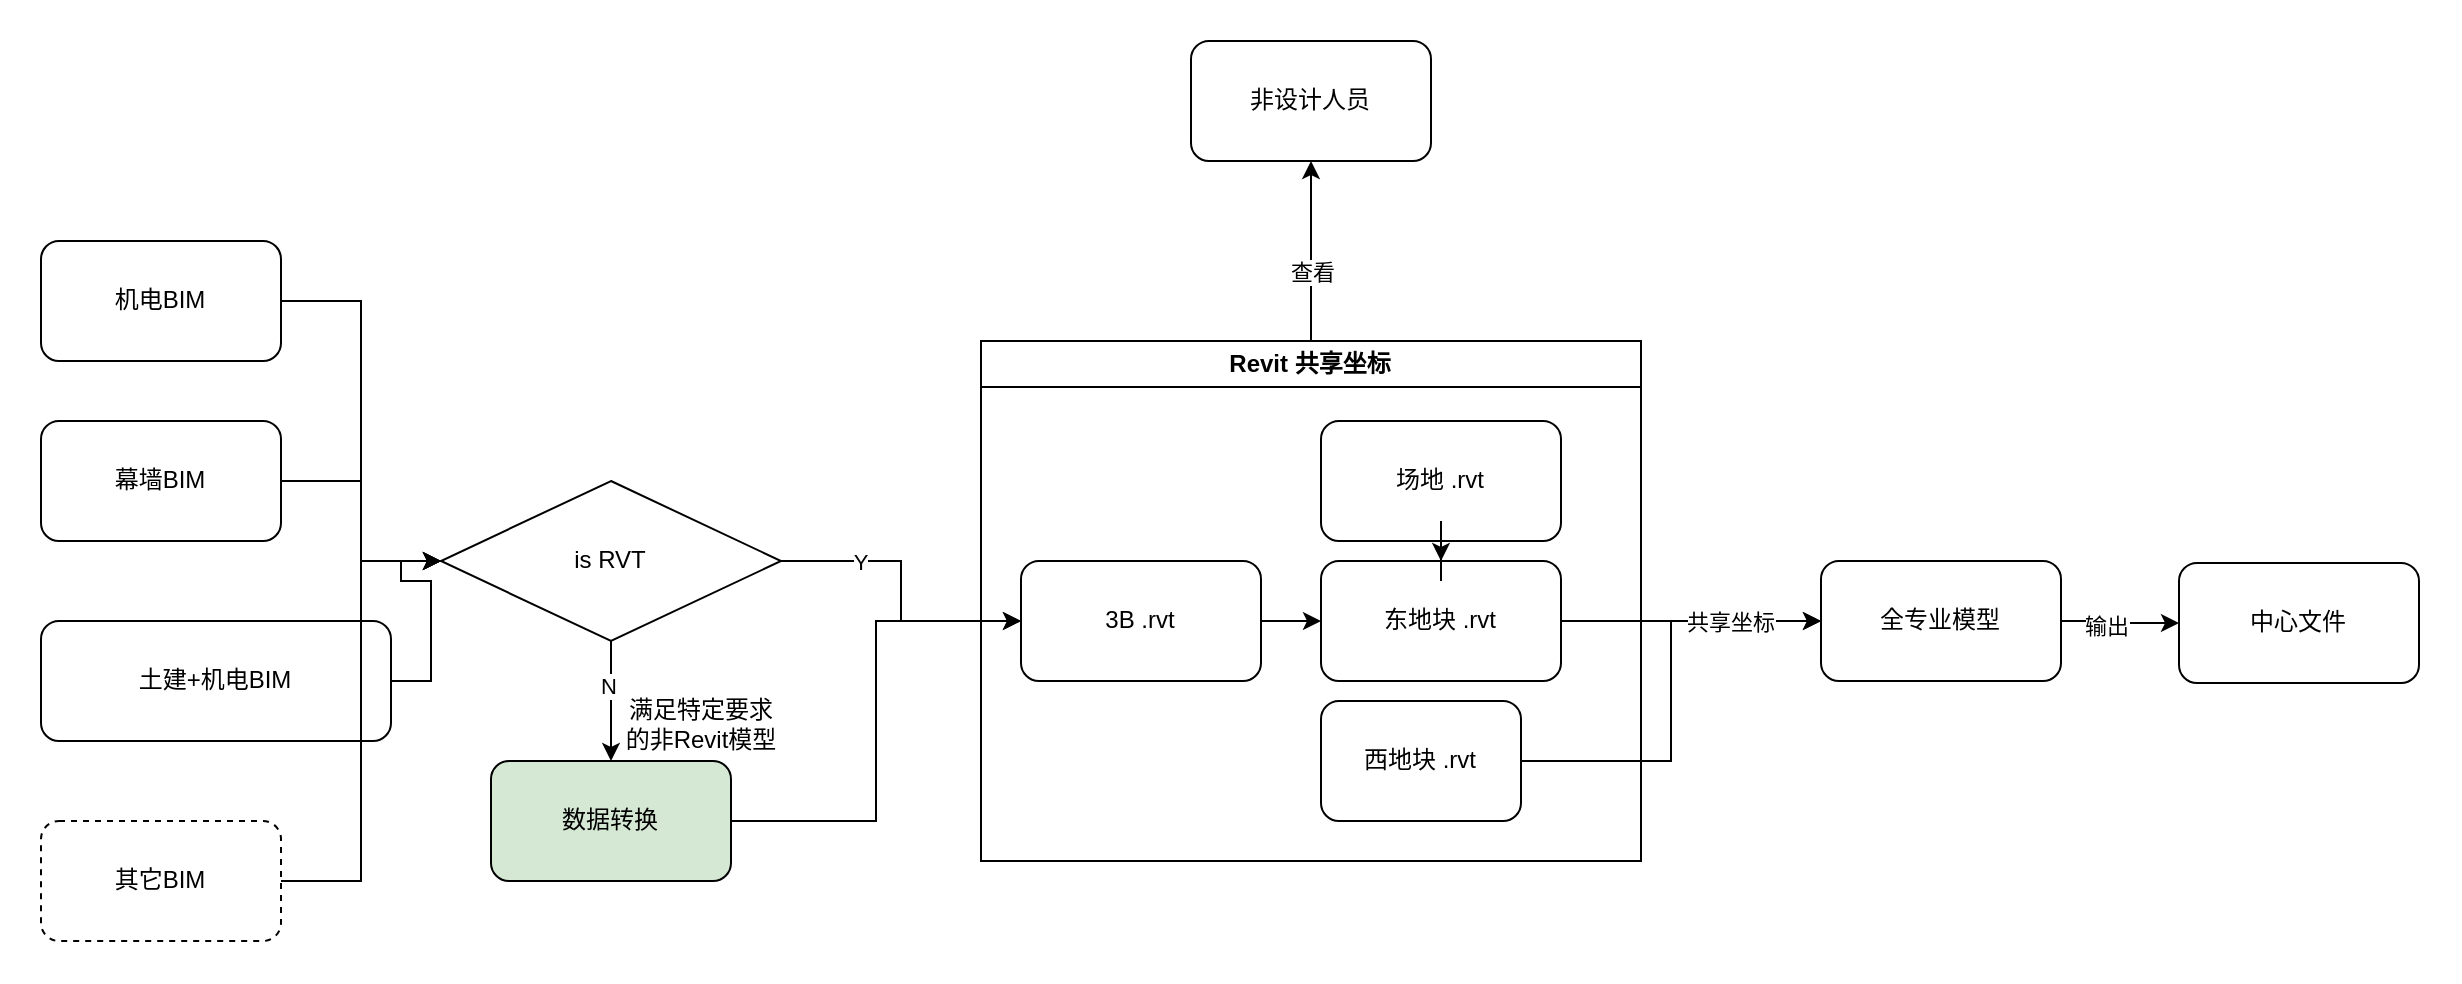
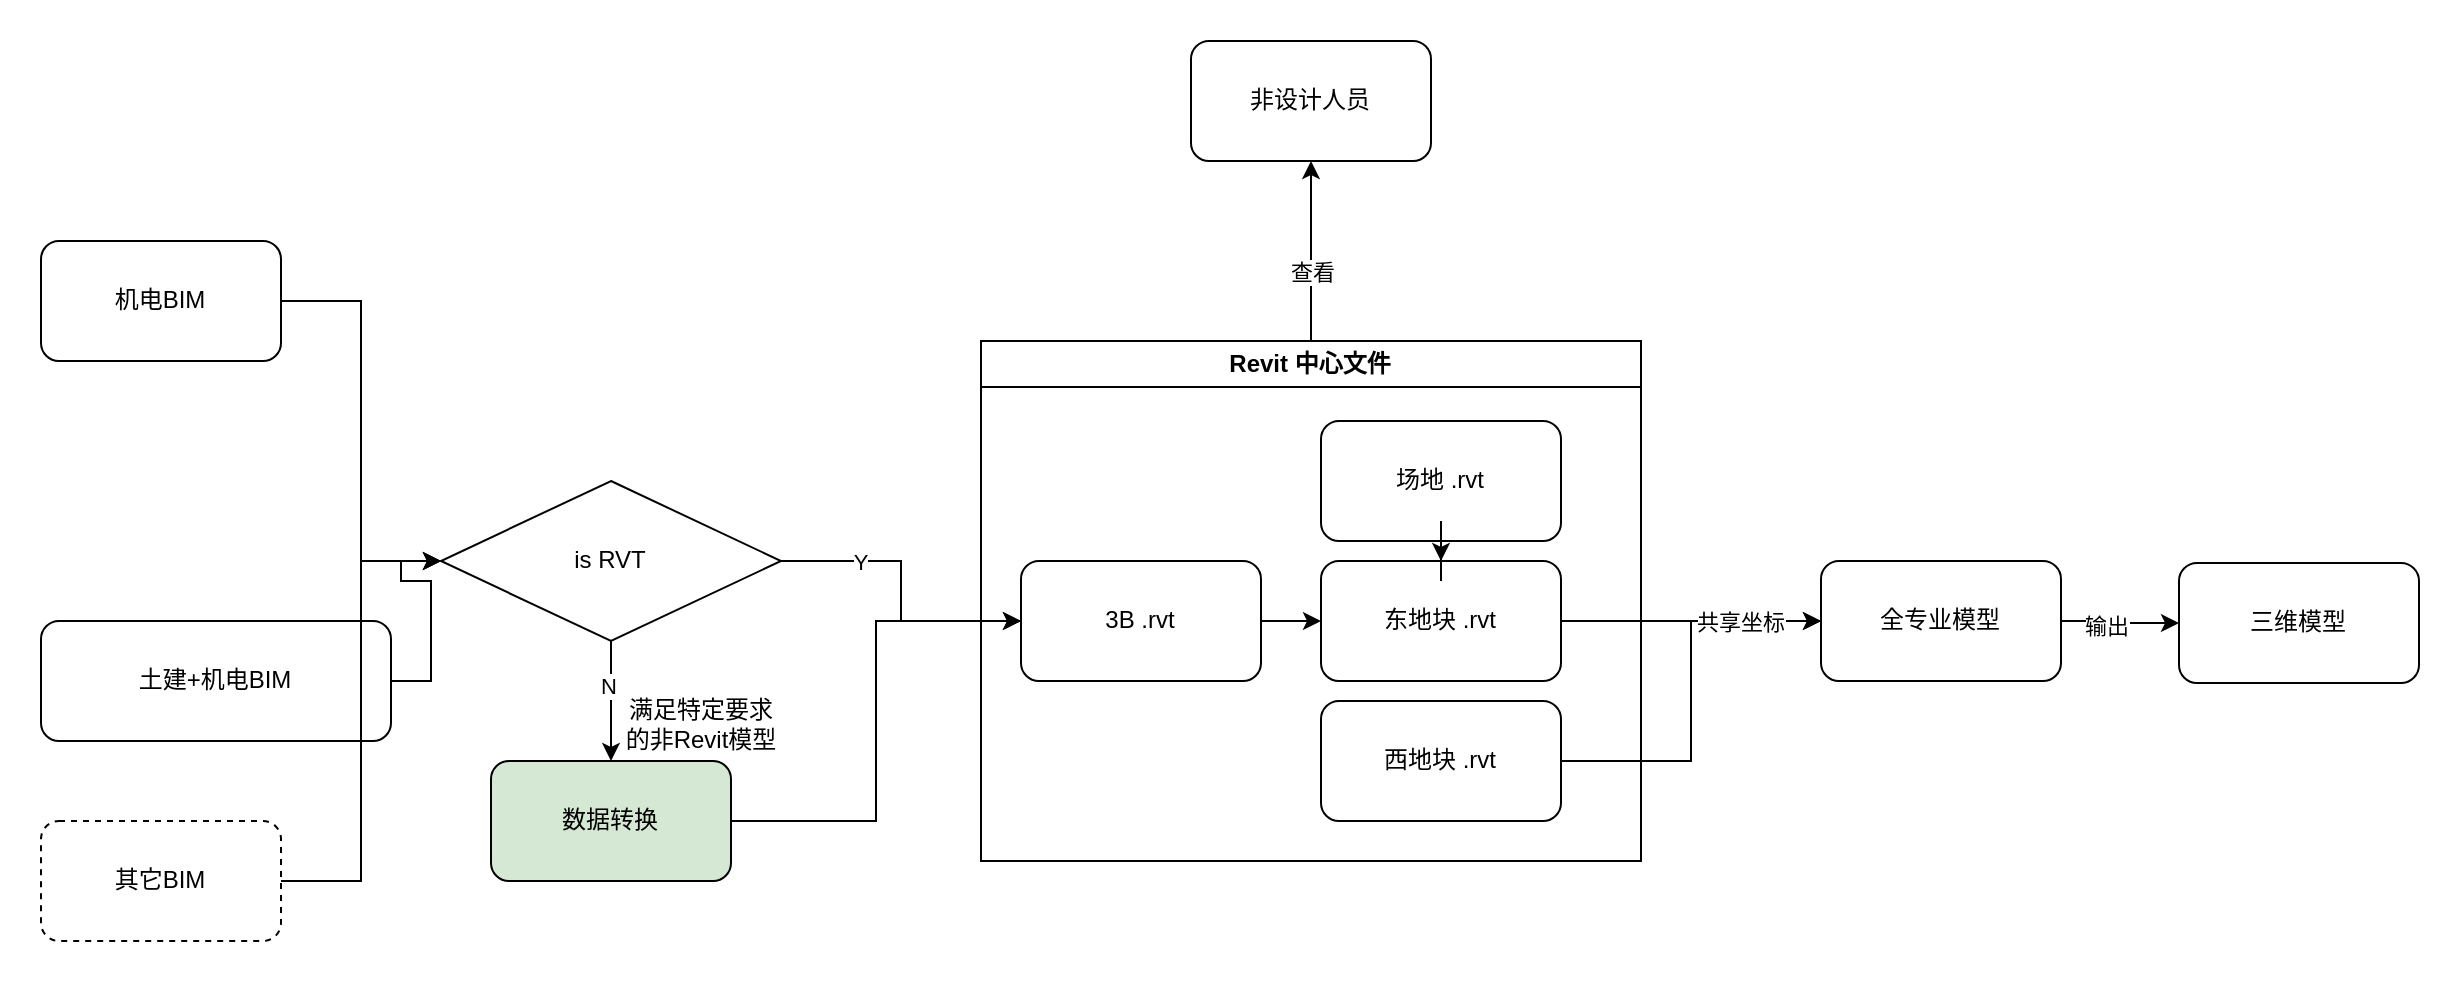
(1311, 365) -> (1311, 365)
(161, 481) -> none
(319, 481) -> none
(2299, 623) -> (2299, 623)
(1421, 761) -> (1441, 761)
